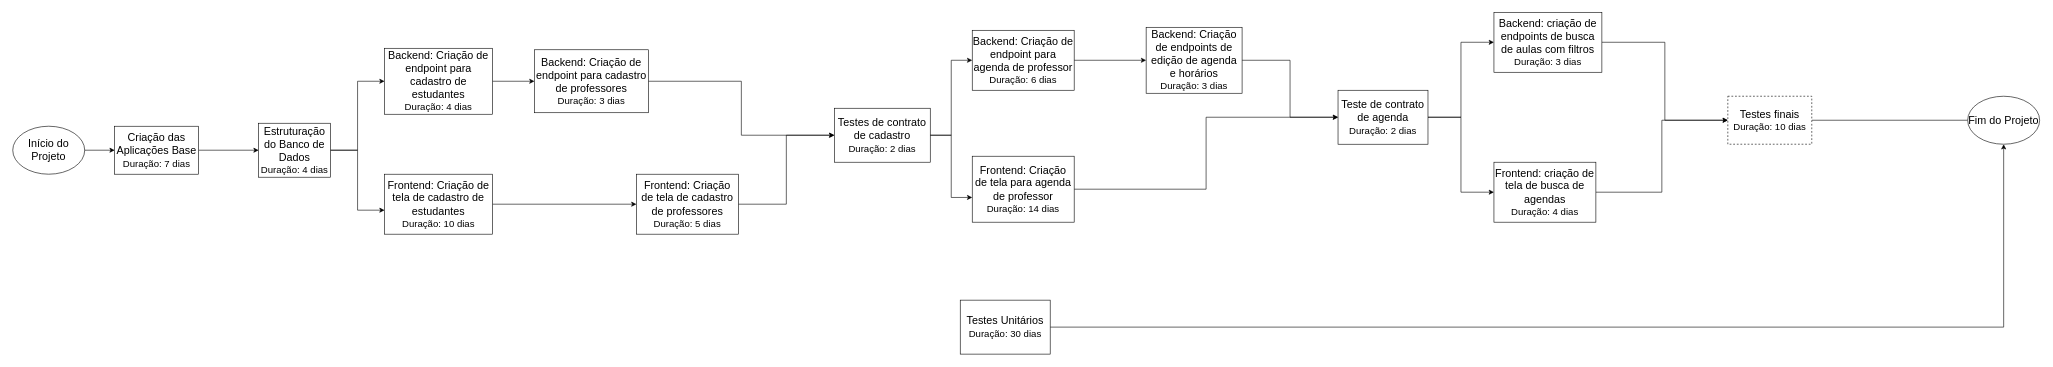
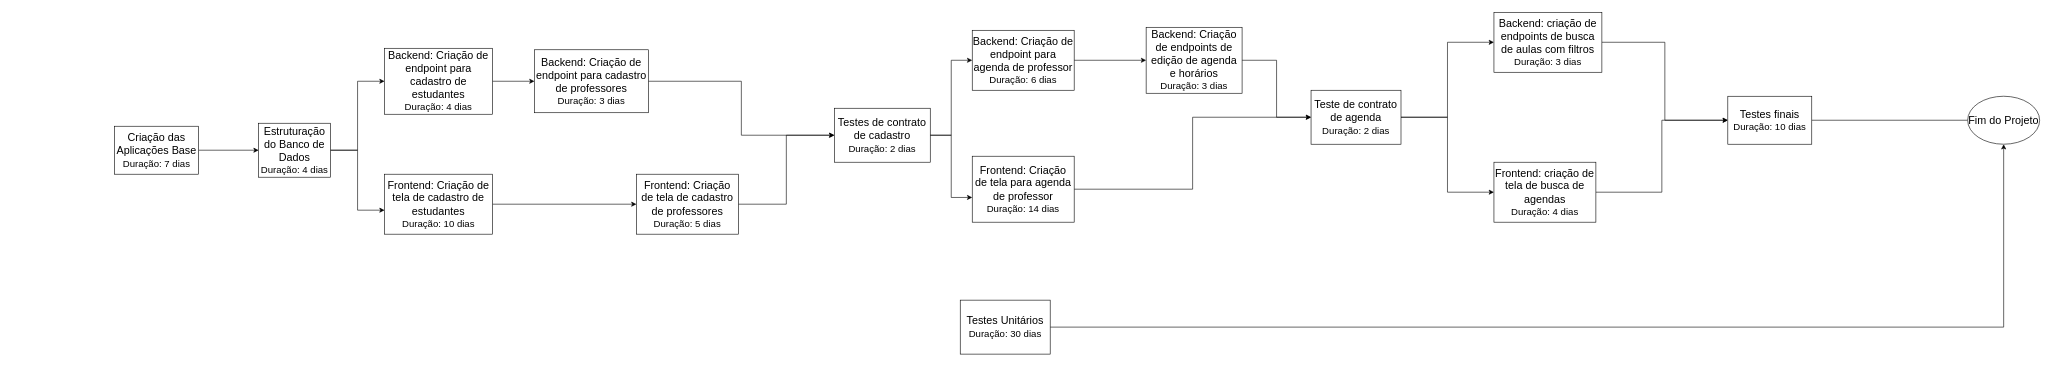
(1383, 117) -> (1356, 117)
(1770, 120) -> (1770, 120)
(48, 150) -> none
(85, 150) -> none
